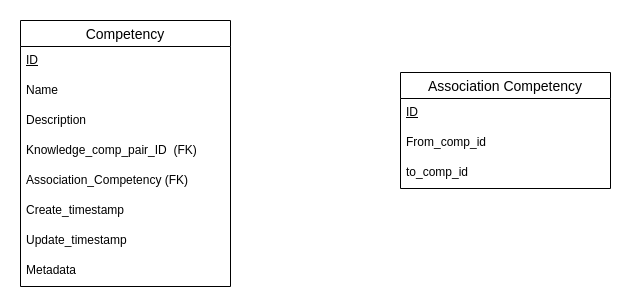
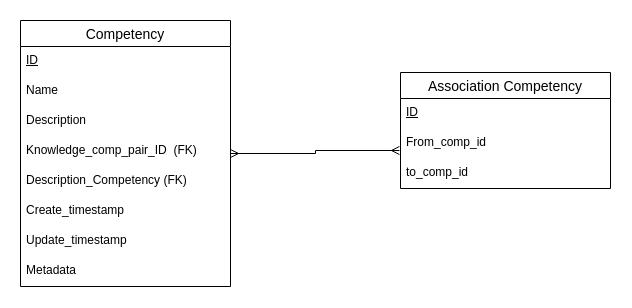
none -> (316, 154)
(113, 181) -> (113, 181)
